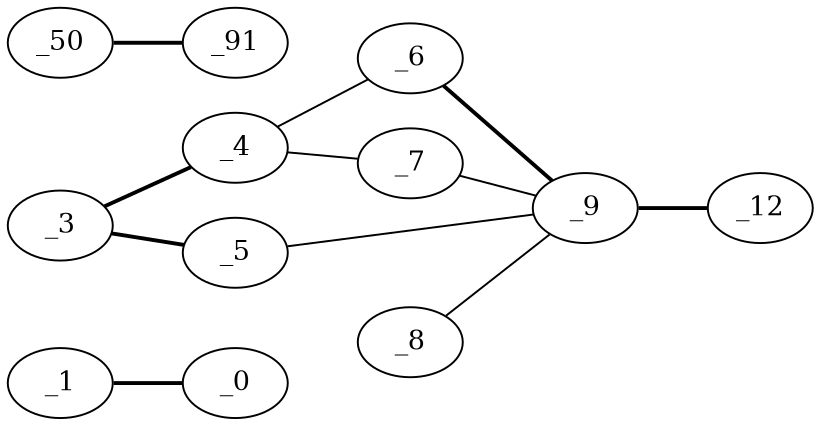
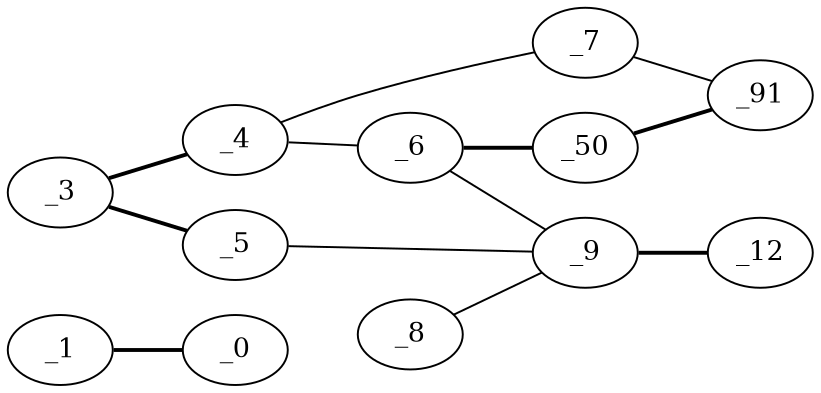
(498, 133) -> (498, 200)
none -> (498, 148)
(498, 186) -> (673, 69)
